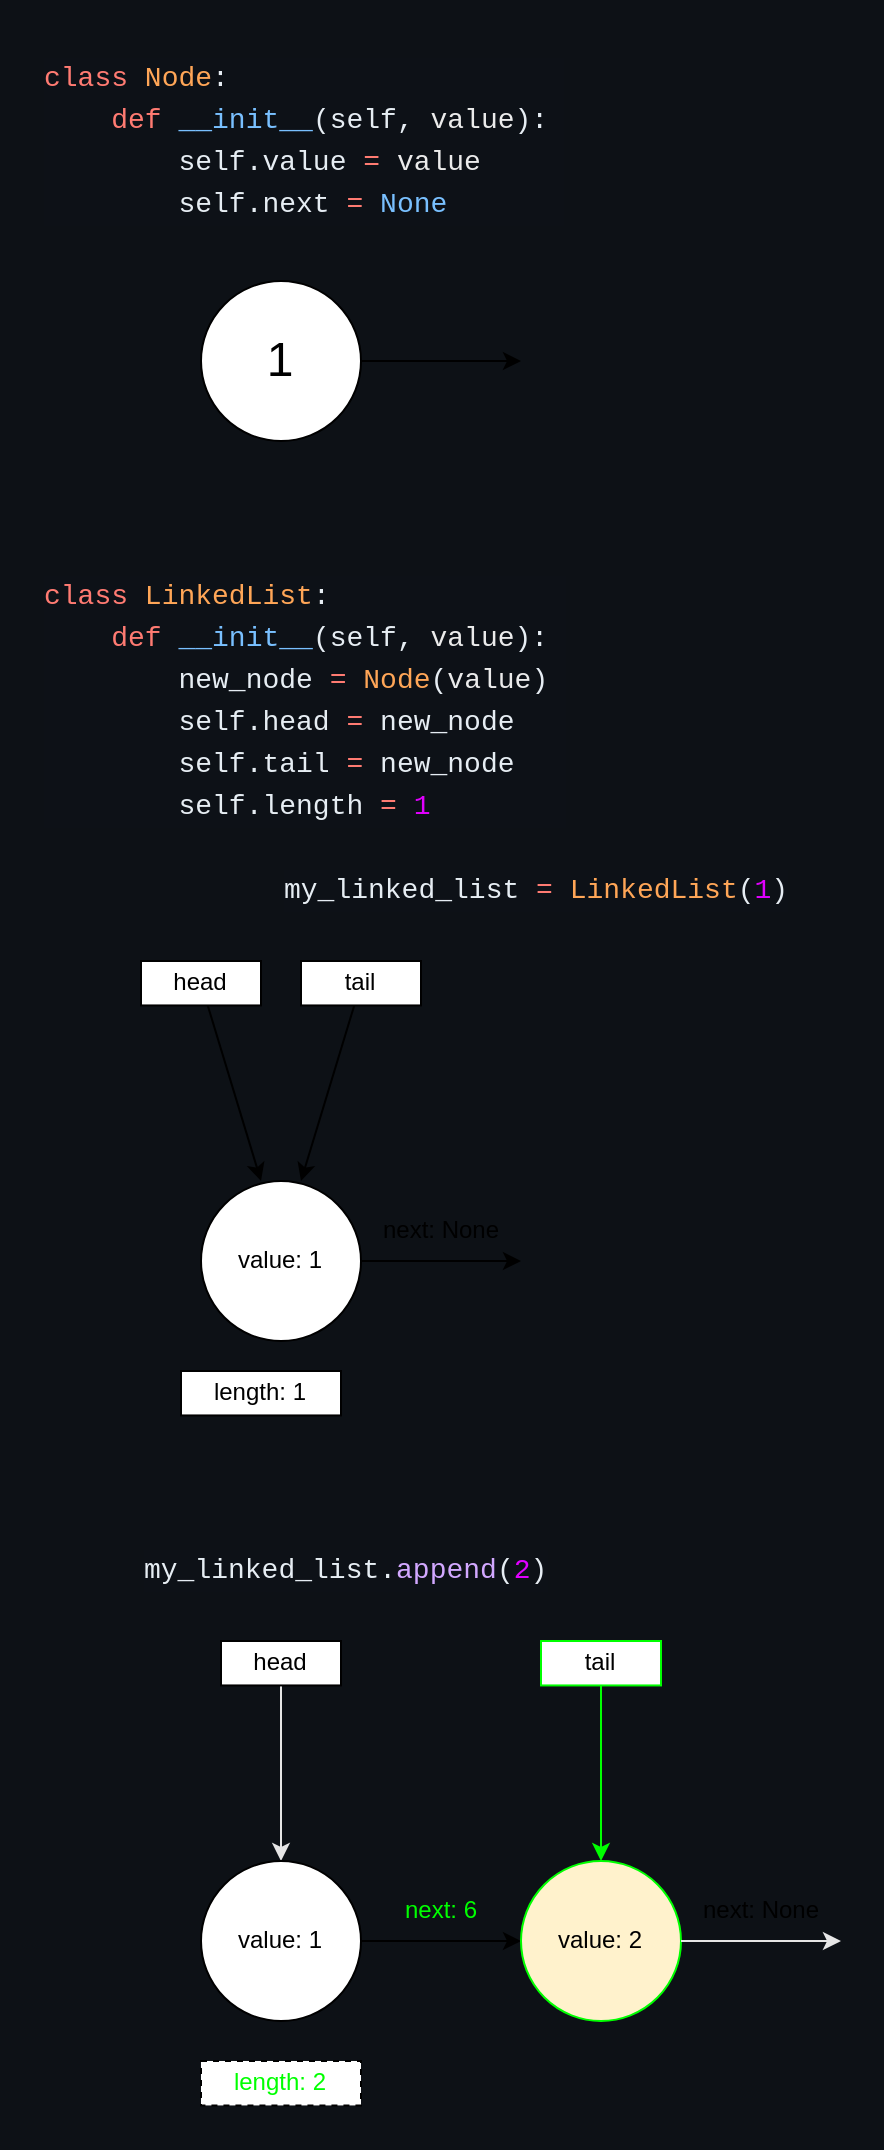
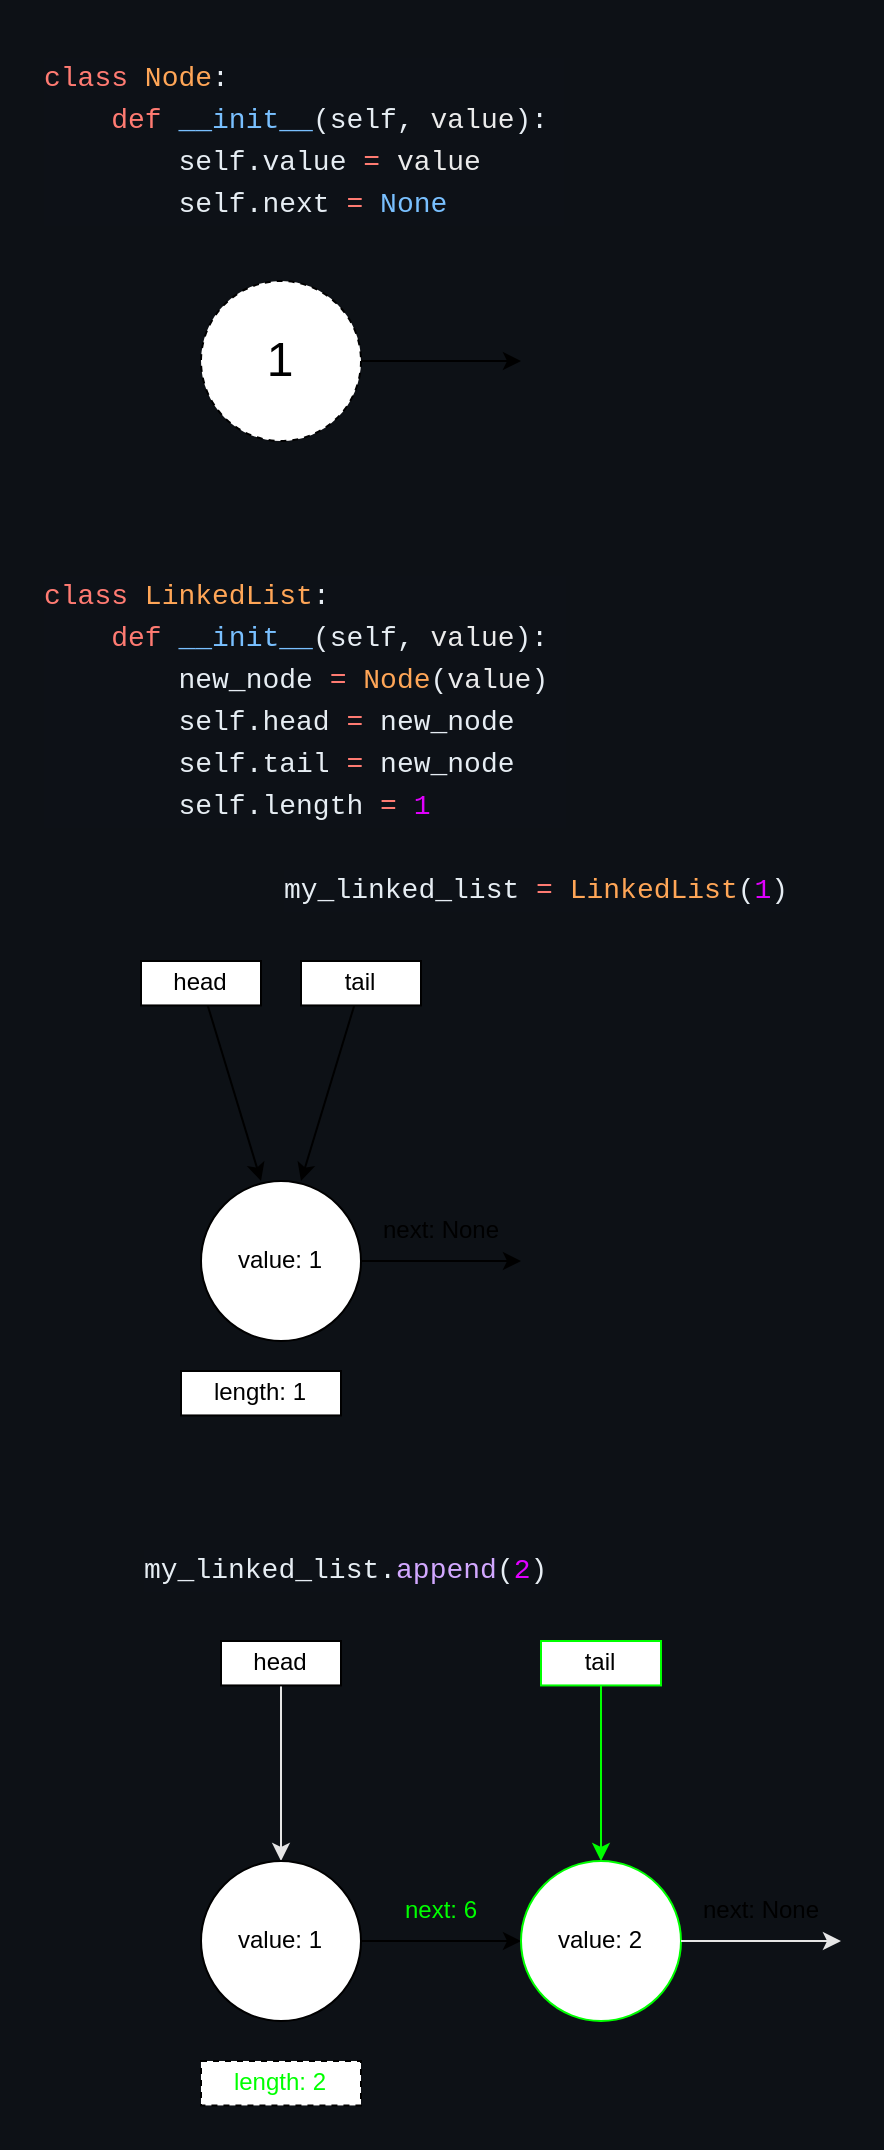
(281, 361) -> (281, 361)
(601, 1941) -> (601, 1941)
